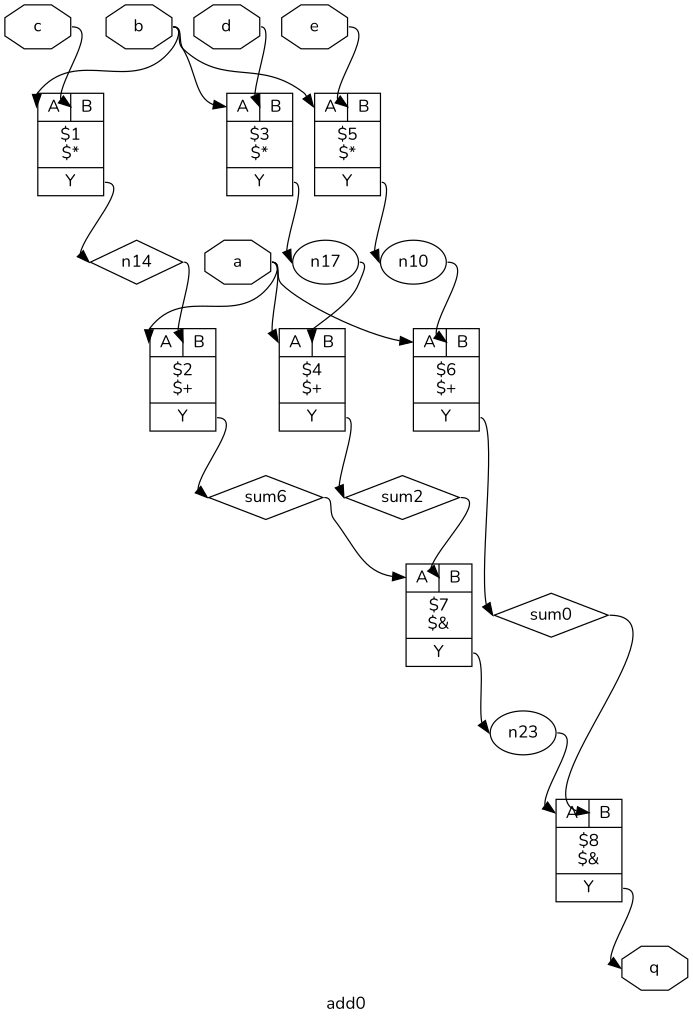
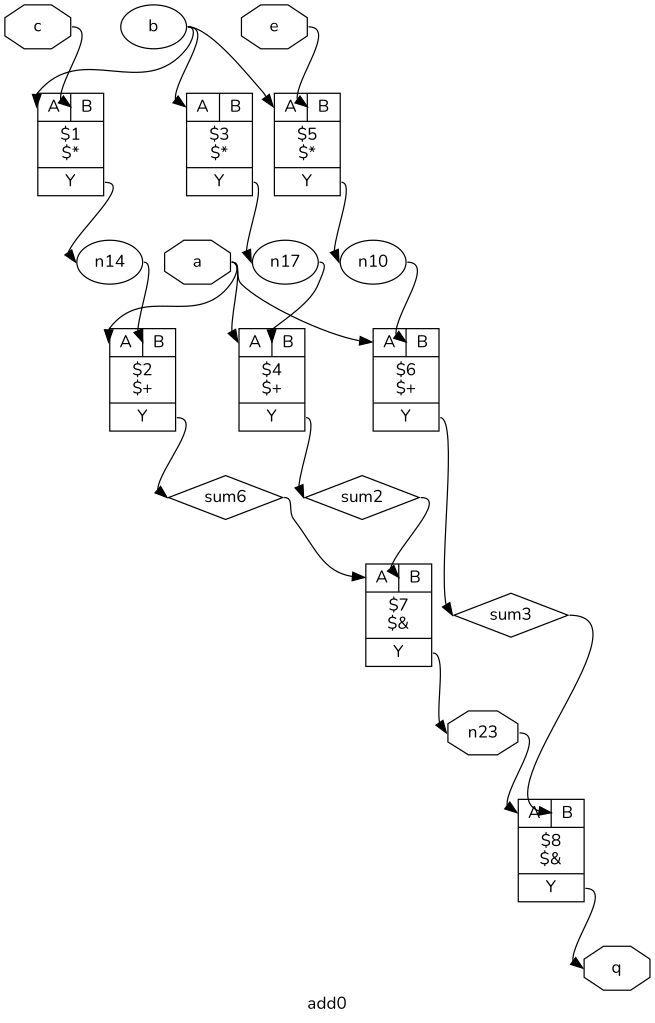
(139, 27) -> (154, 27)
(227, 27) -> none
(137, 262) -> (110, 262)
(551, 615) -> (511, 615)
(523, 733) -> (483, 733)
